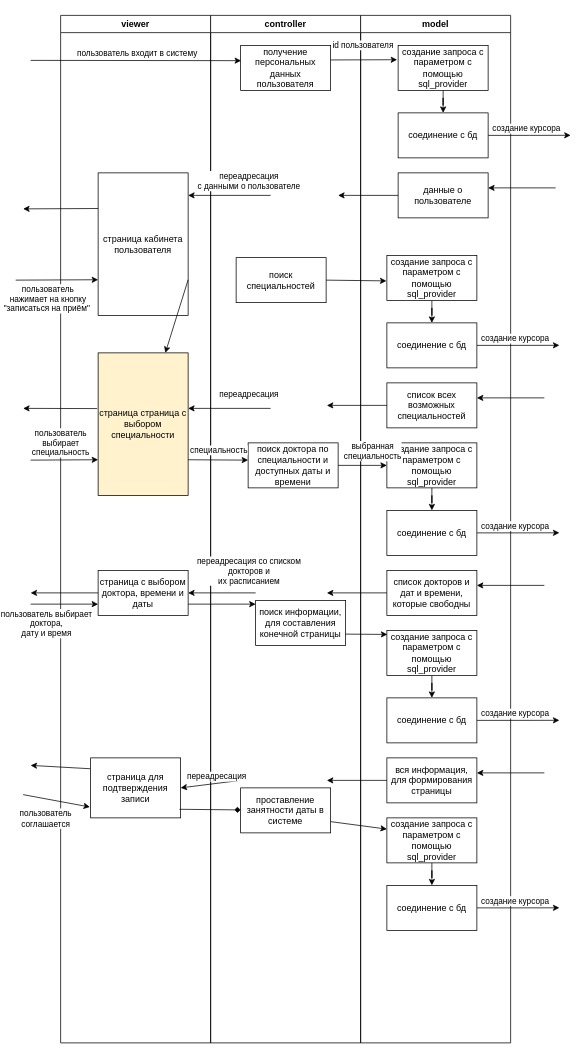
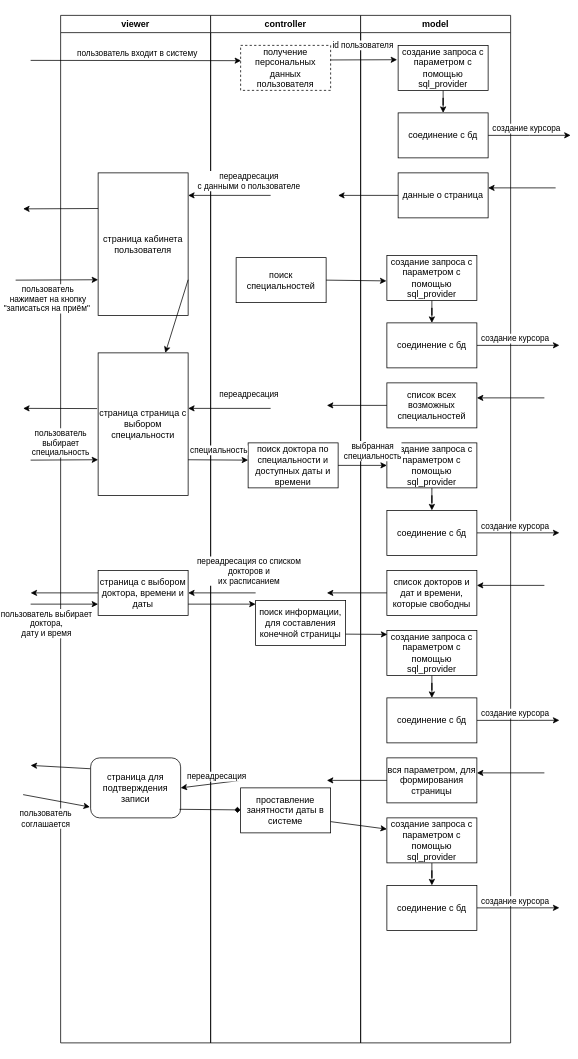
(285, 68) -> (285, 68)
(443, 195) -> (443, 195)
(143, 424) -> (143, 424)
(432, 780) -> (432, 780)
(135, 788) -> (135, 788)
